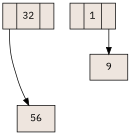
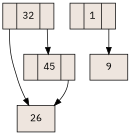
none -> (49, 67)
(36, 119) -> (36, 119)
